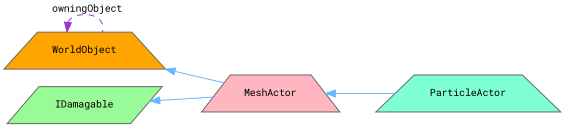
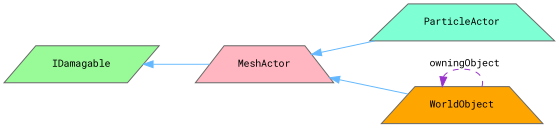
(200, 77) -> (374, 87)
